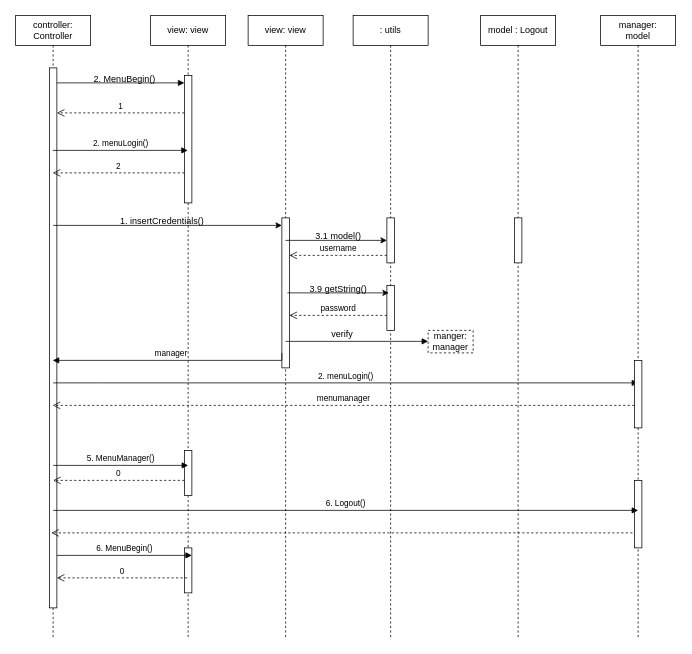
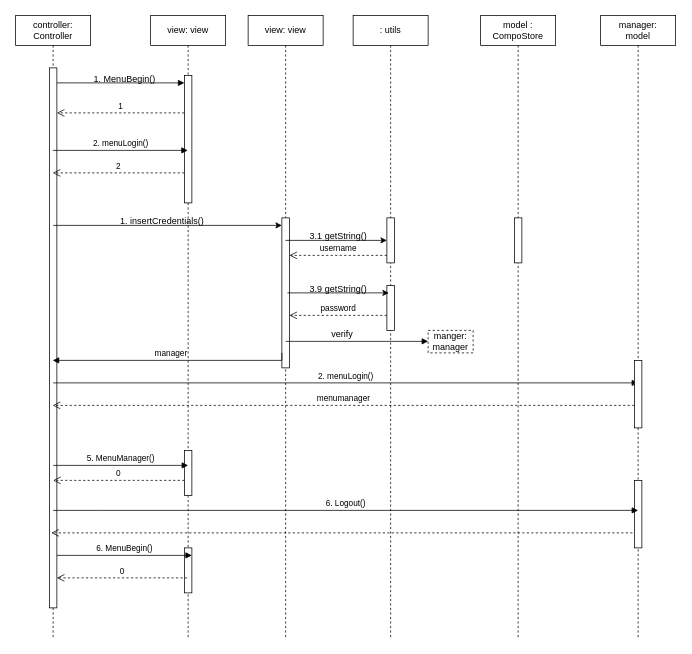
(518, 30) -> (518, 30)
(125, 79) -> (125, 79)
(338, 237) -> (338, 237)
